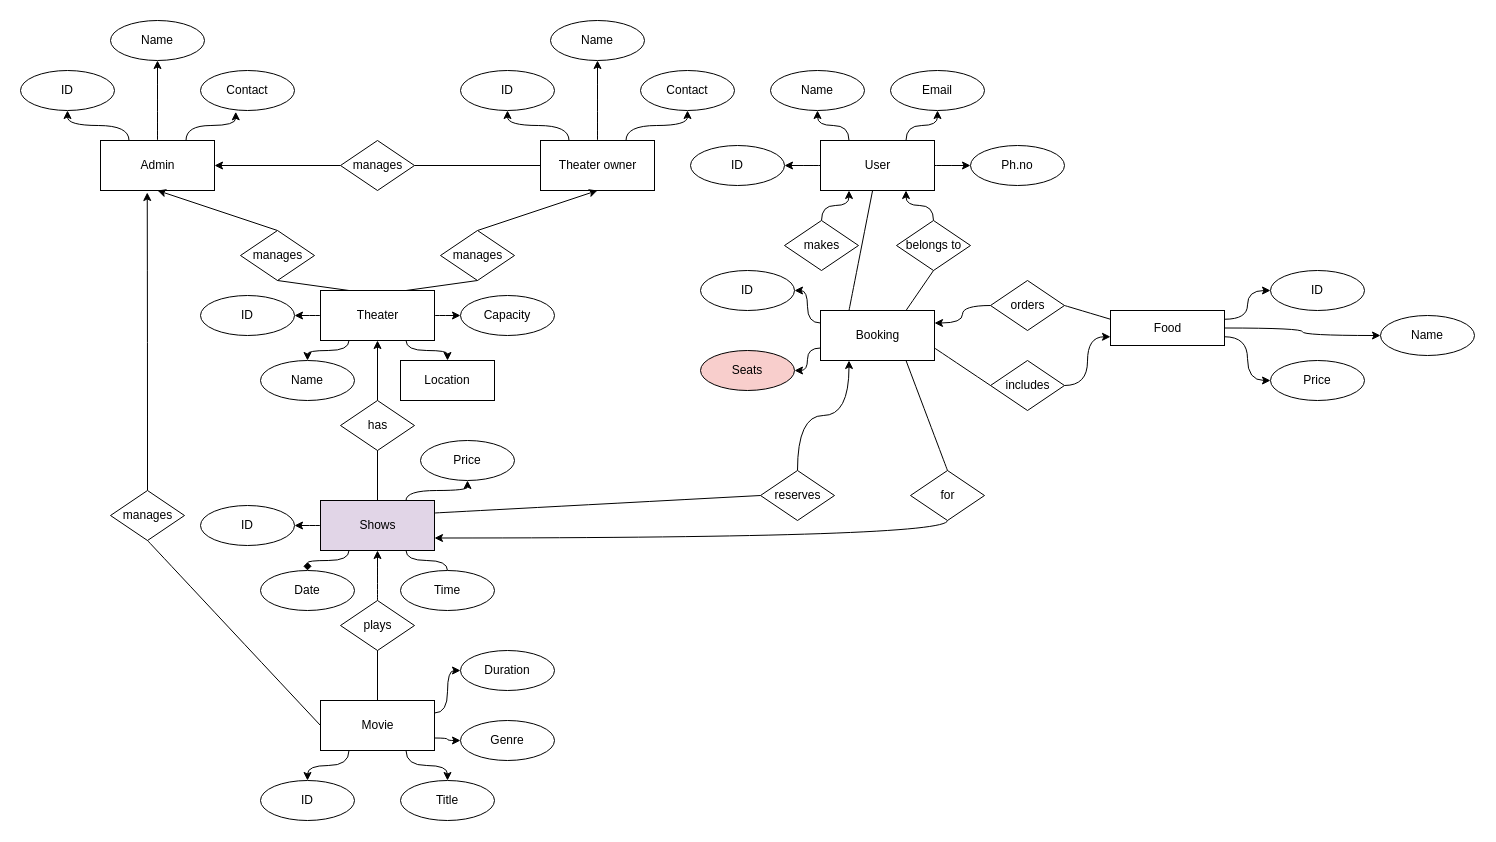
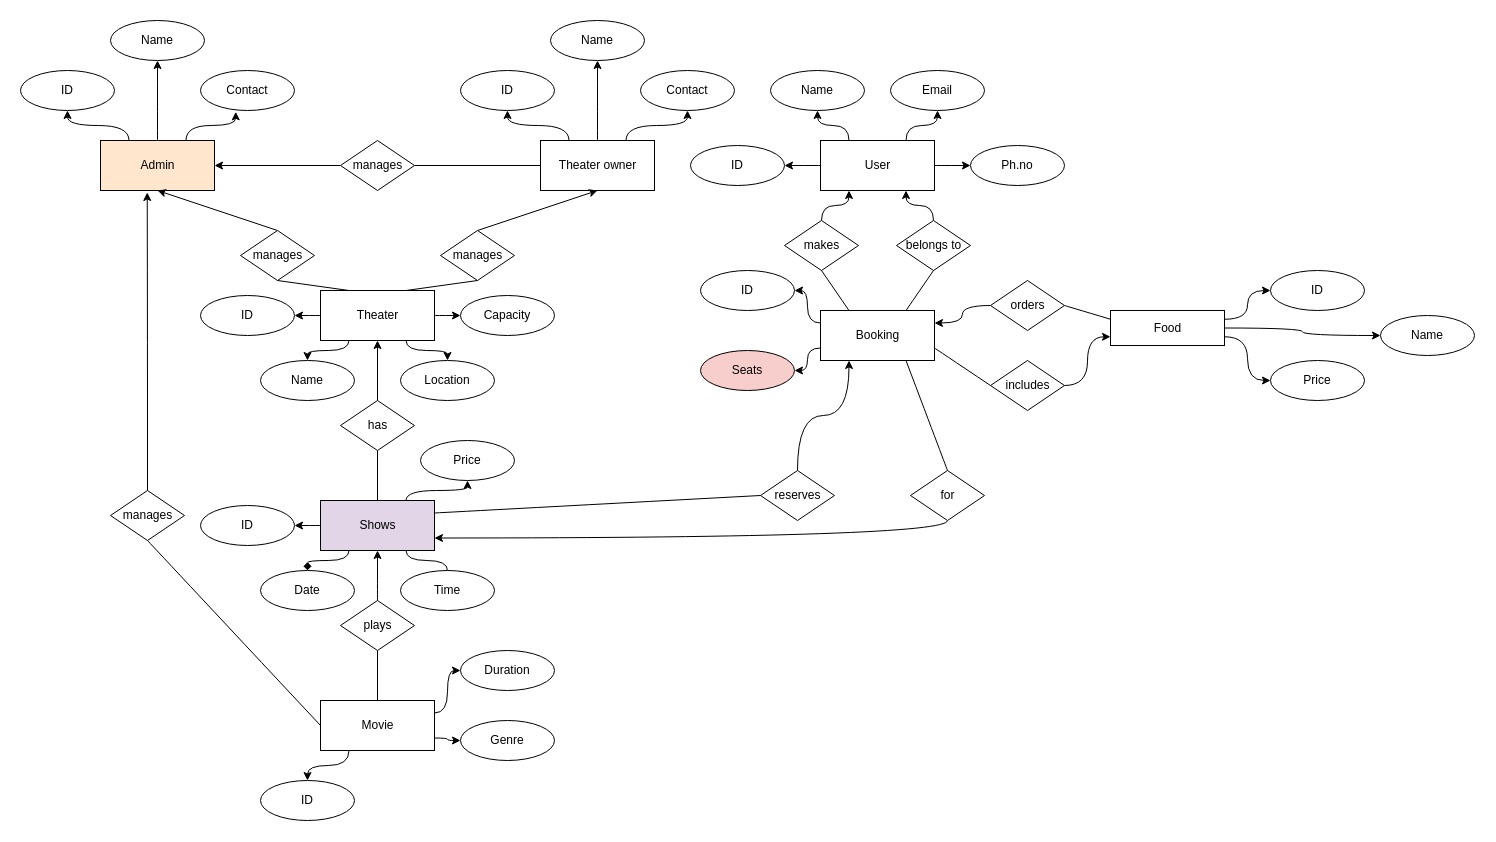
(158, 166) -> (158, 166)
(861, 250) -> (835, 290)
(448, 381) -> (448, 381)
(424, 765) -> none
(448, 801) -> none
